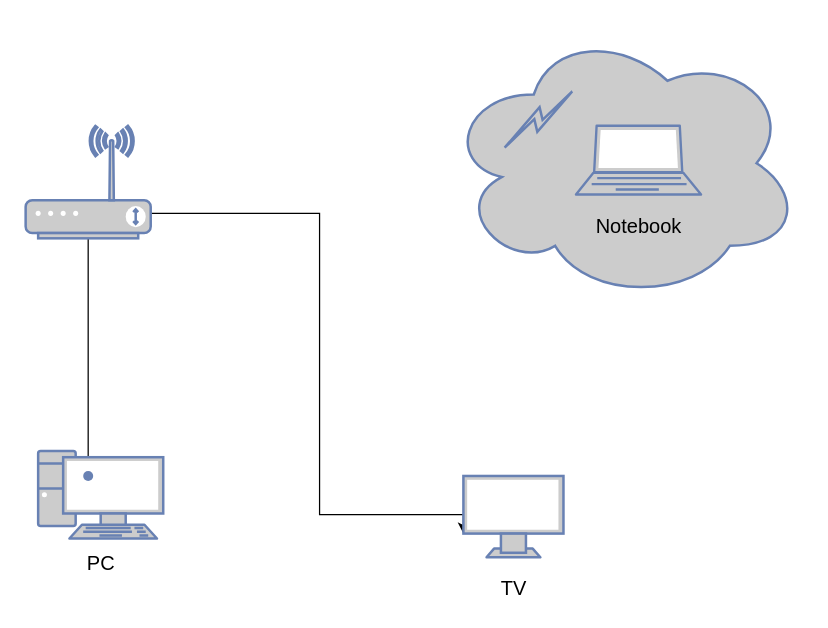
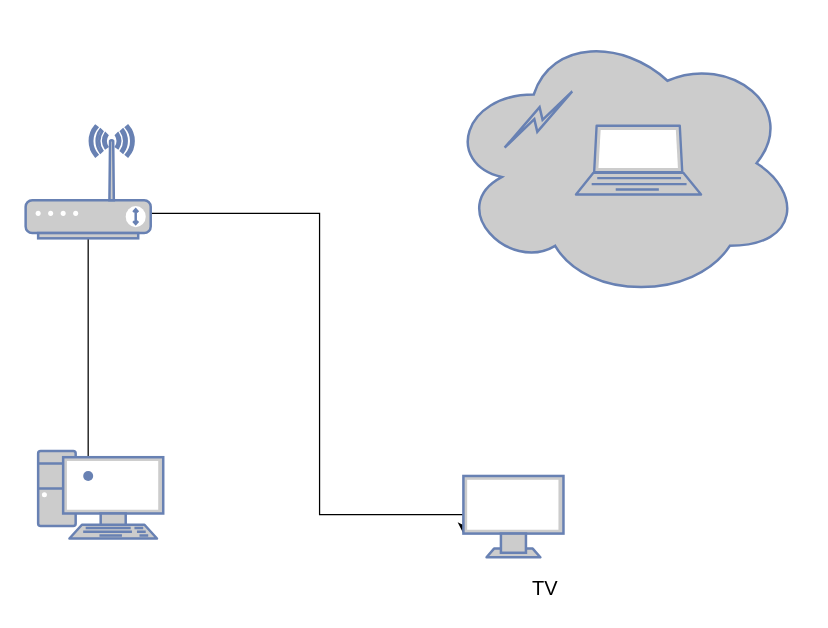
(638, 226) -> none
(101, 563) -> none
(513, 588) -> (544, 588)
